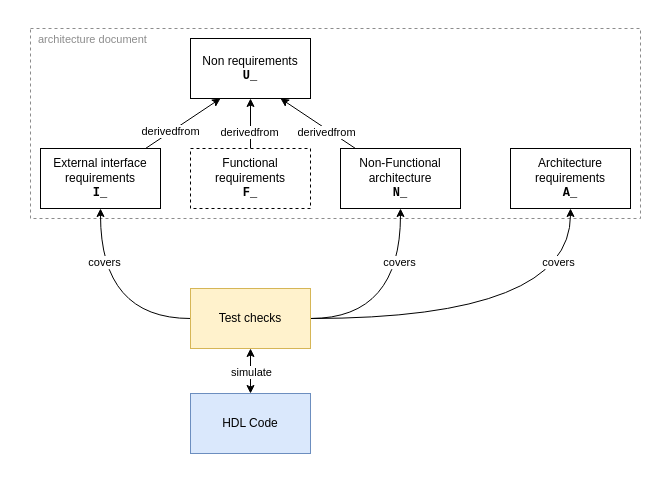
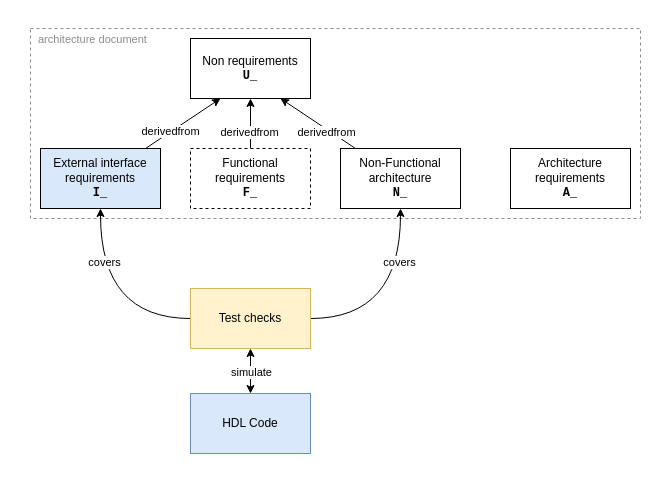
(101, 179) -> (101, 179)
(470, 303) -> none
